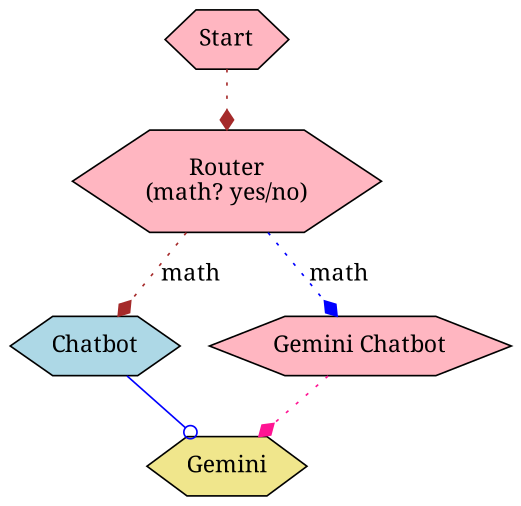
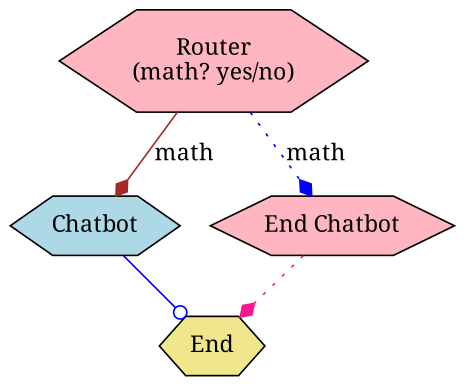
(227, 40) -> none
(159, 267) -> (153, 146)
(360, 346) -> (332, 226)
(227, 466) -> (212, 346)
